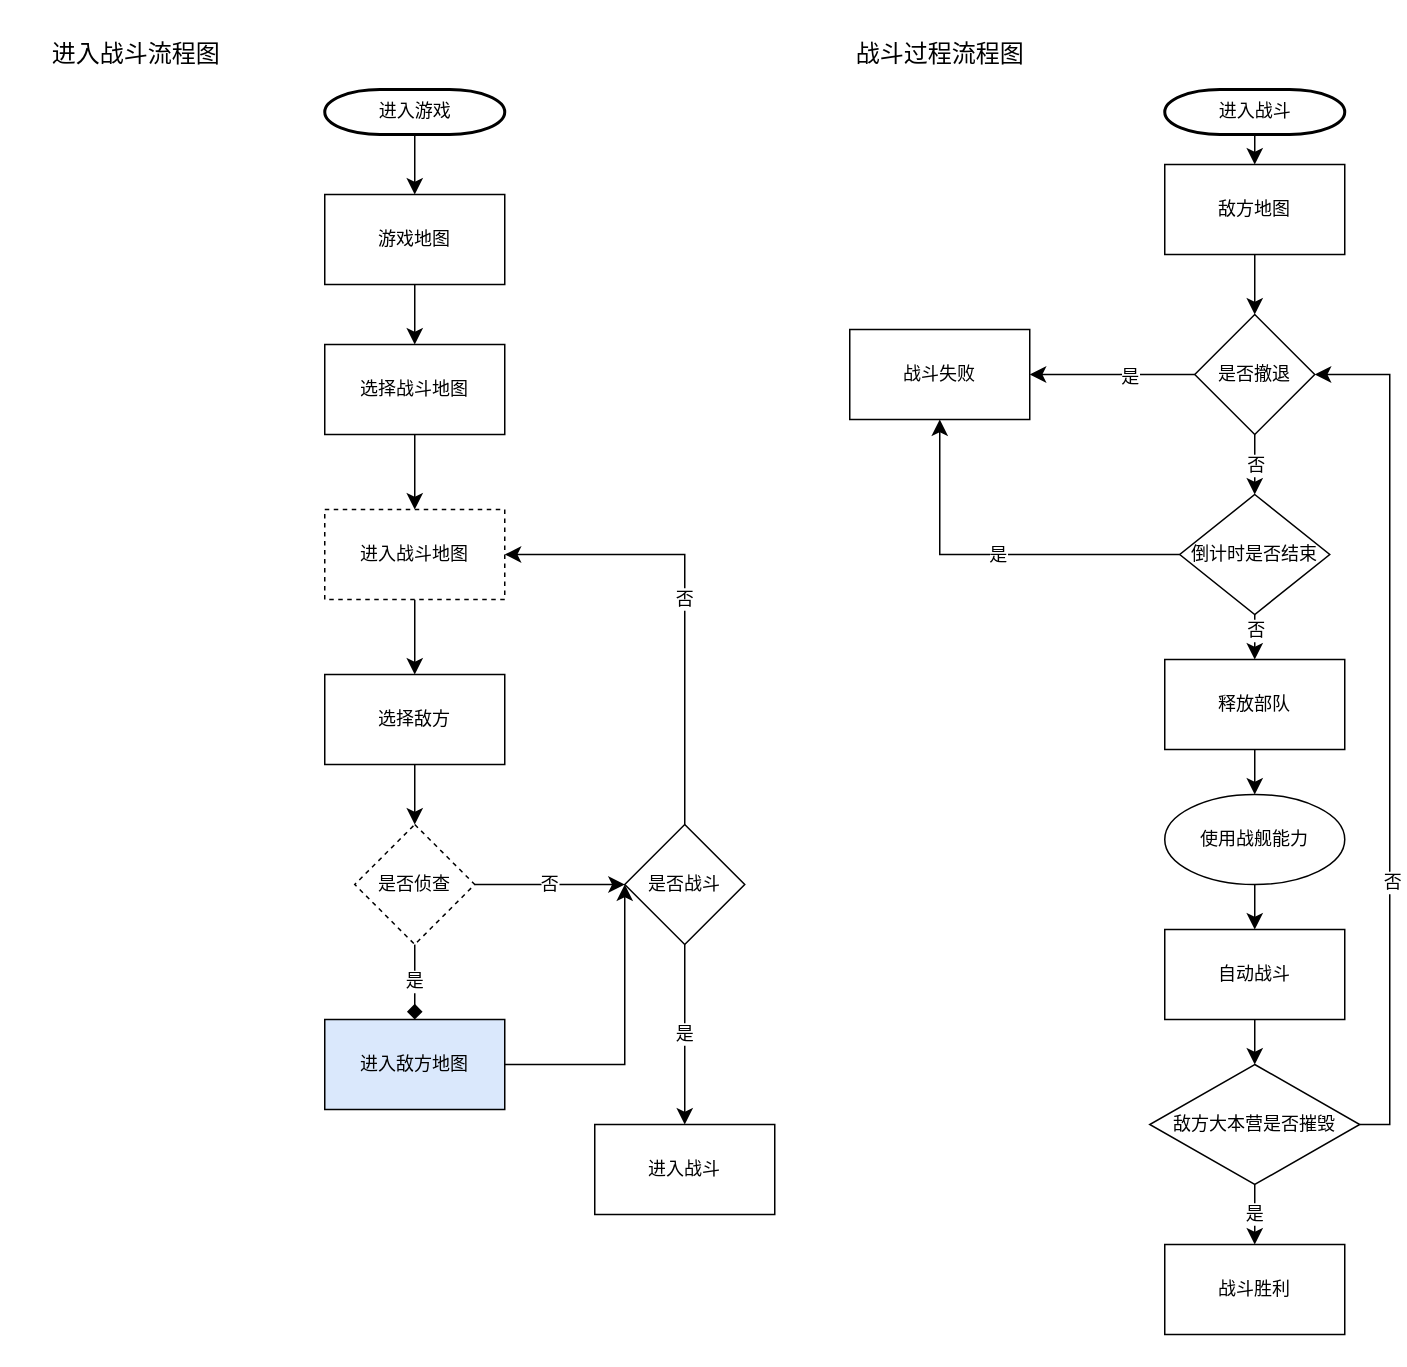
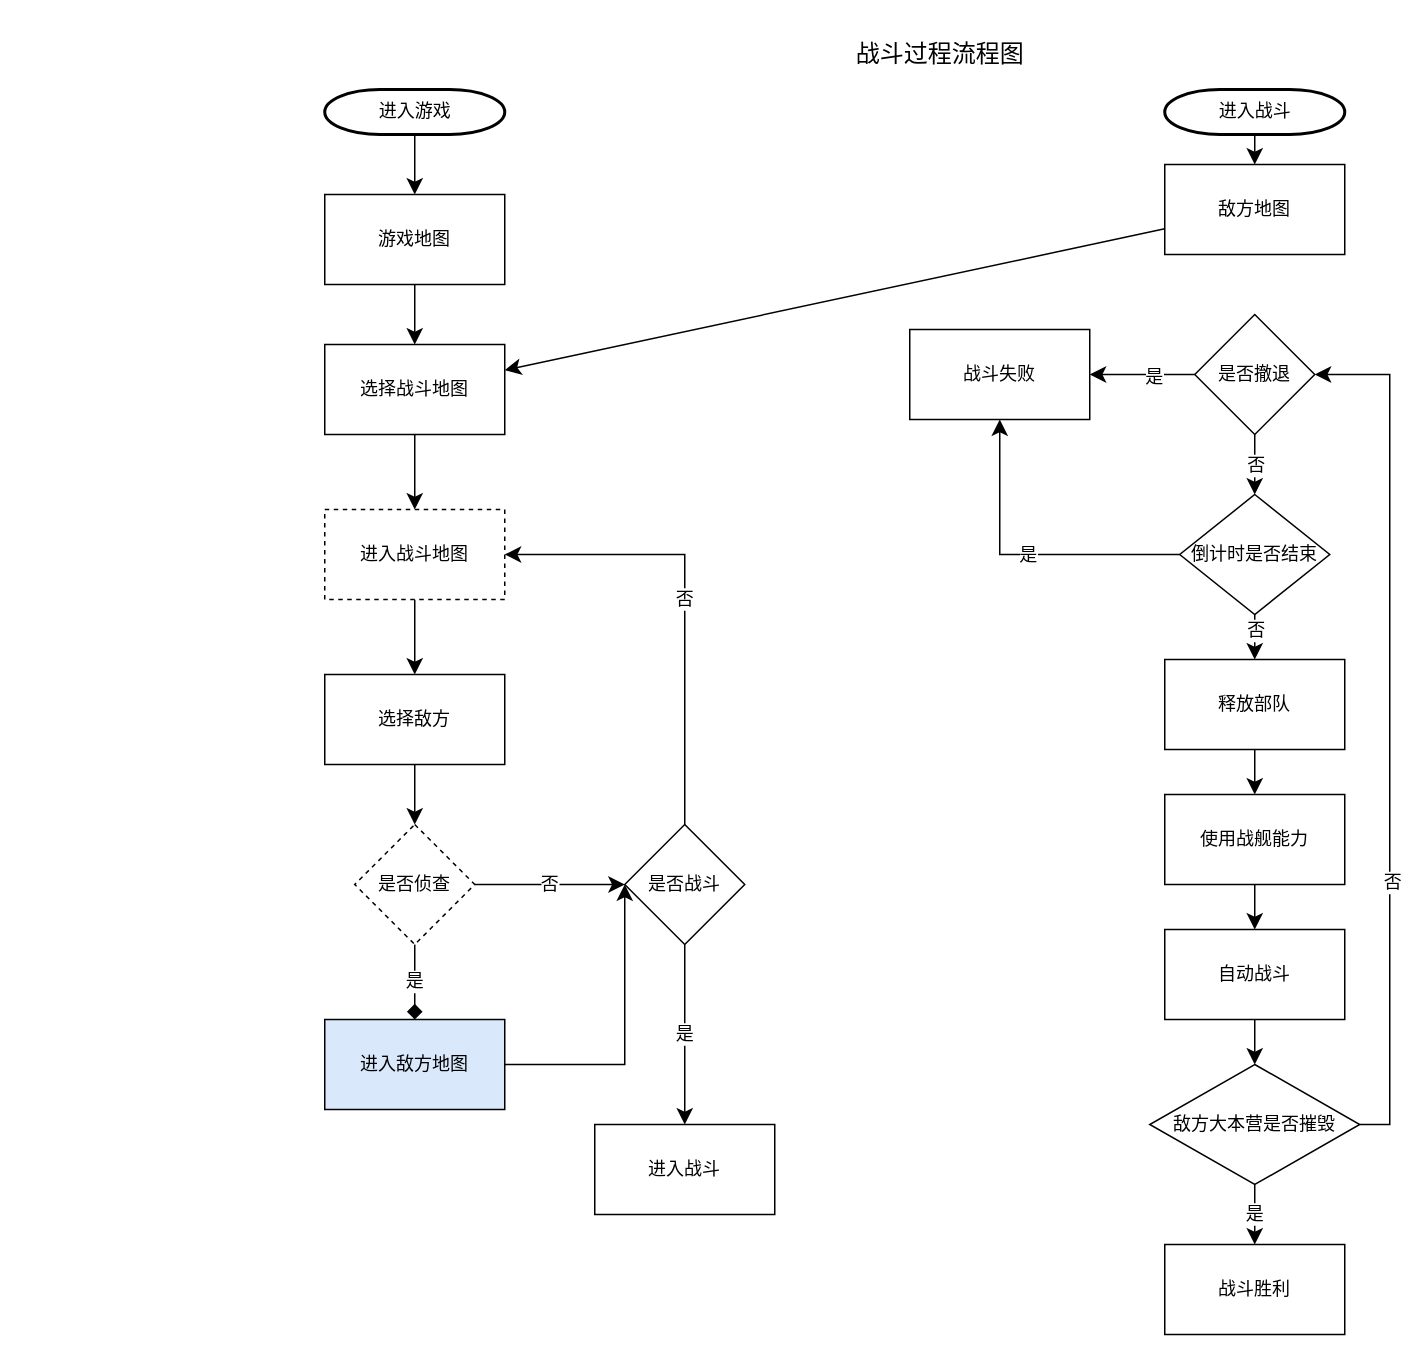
(136, 53) -> none
(1255, 279) -> (839, 298)
(940, 374) -> (1000, 374)
(1255, 839) -> (1255, 839)
